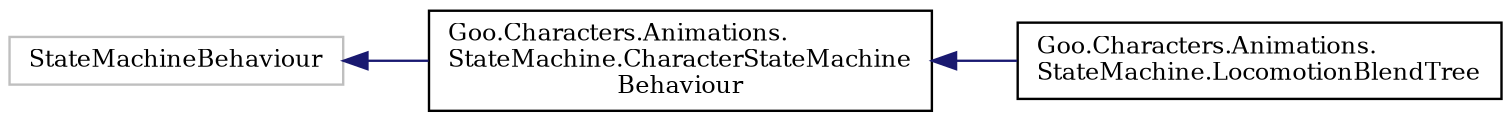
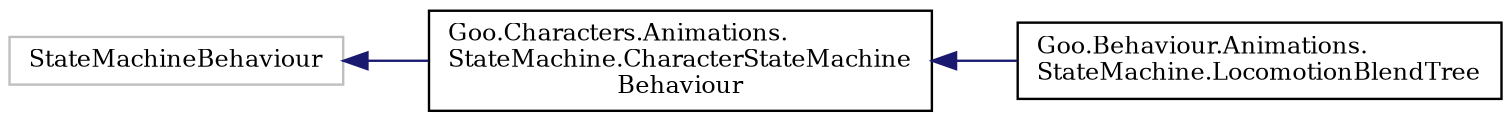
(1260, 61) -> (1260, 61)
